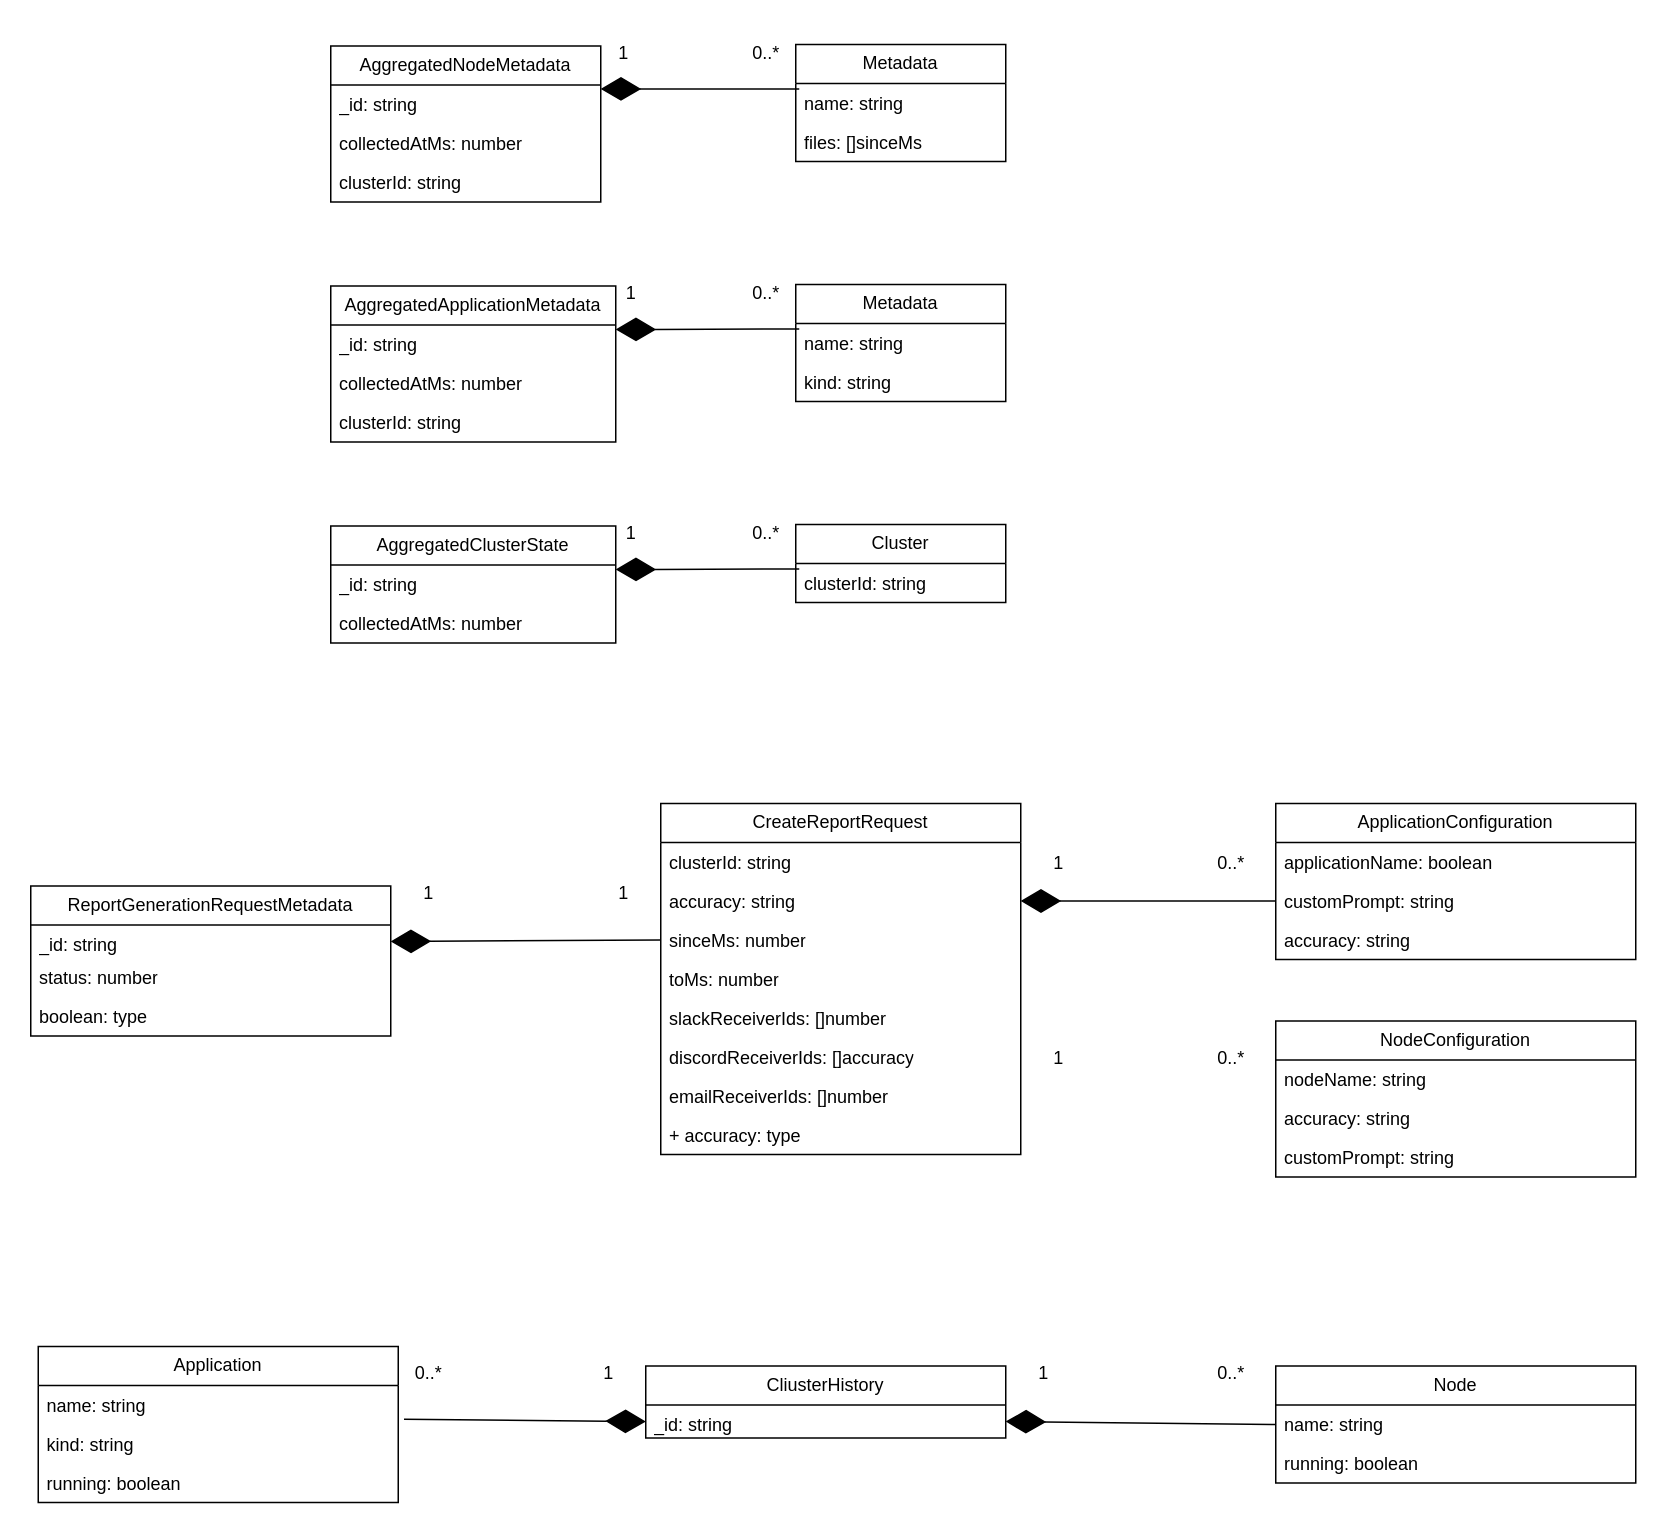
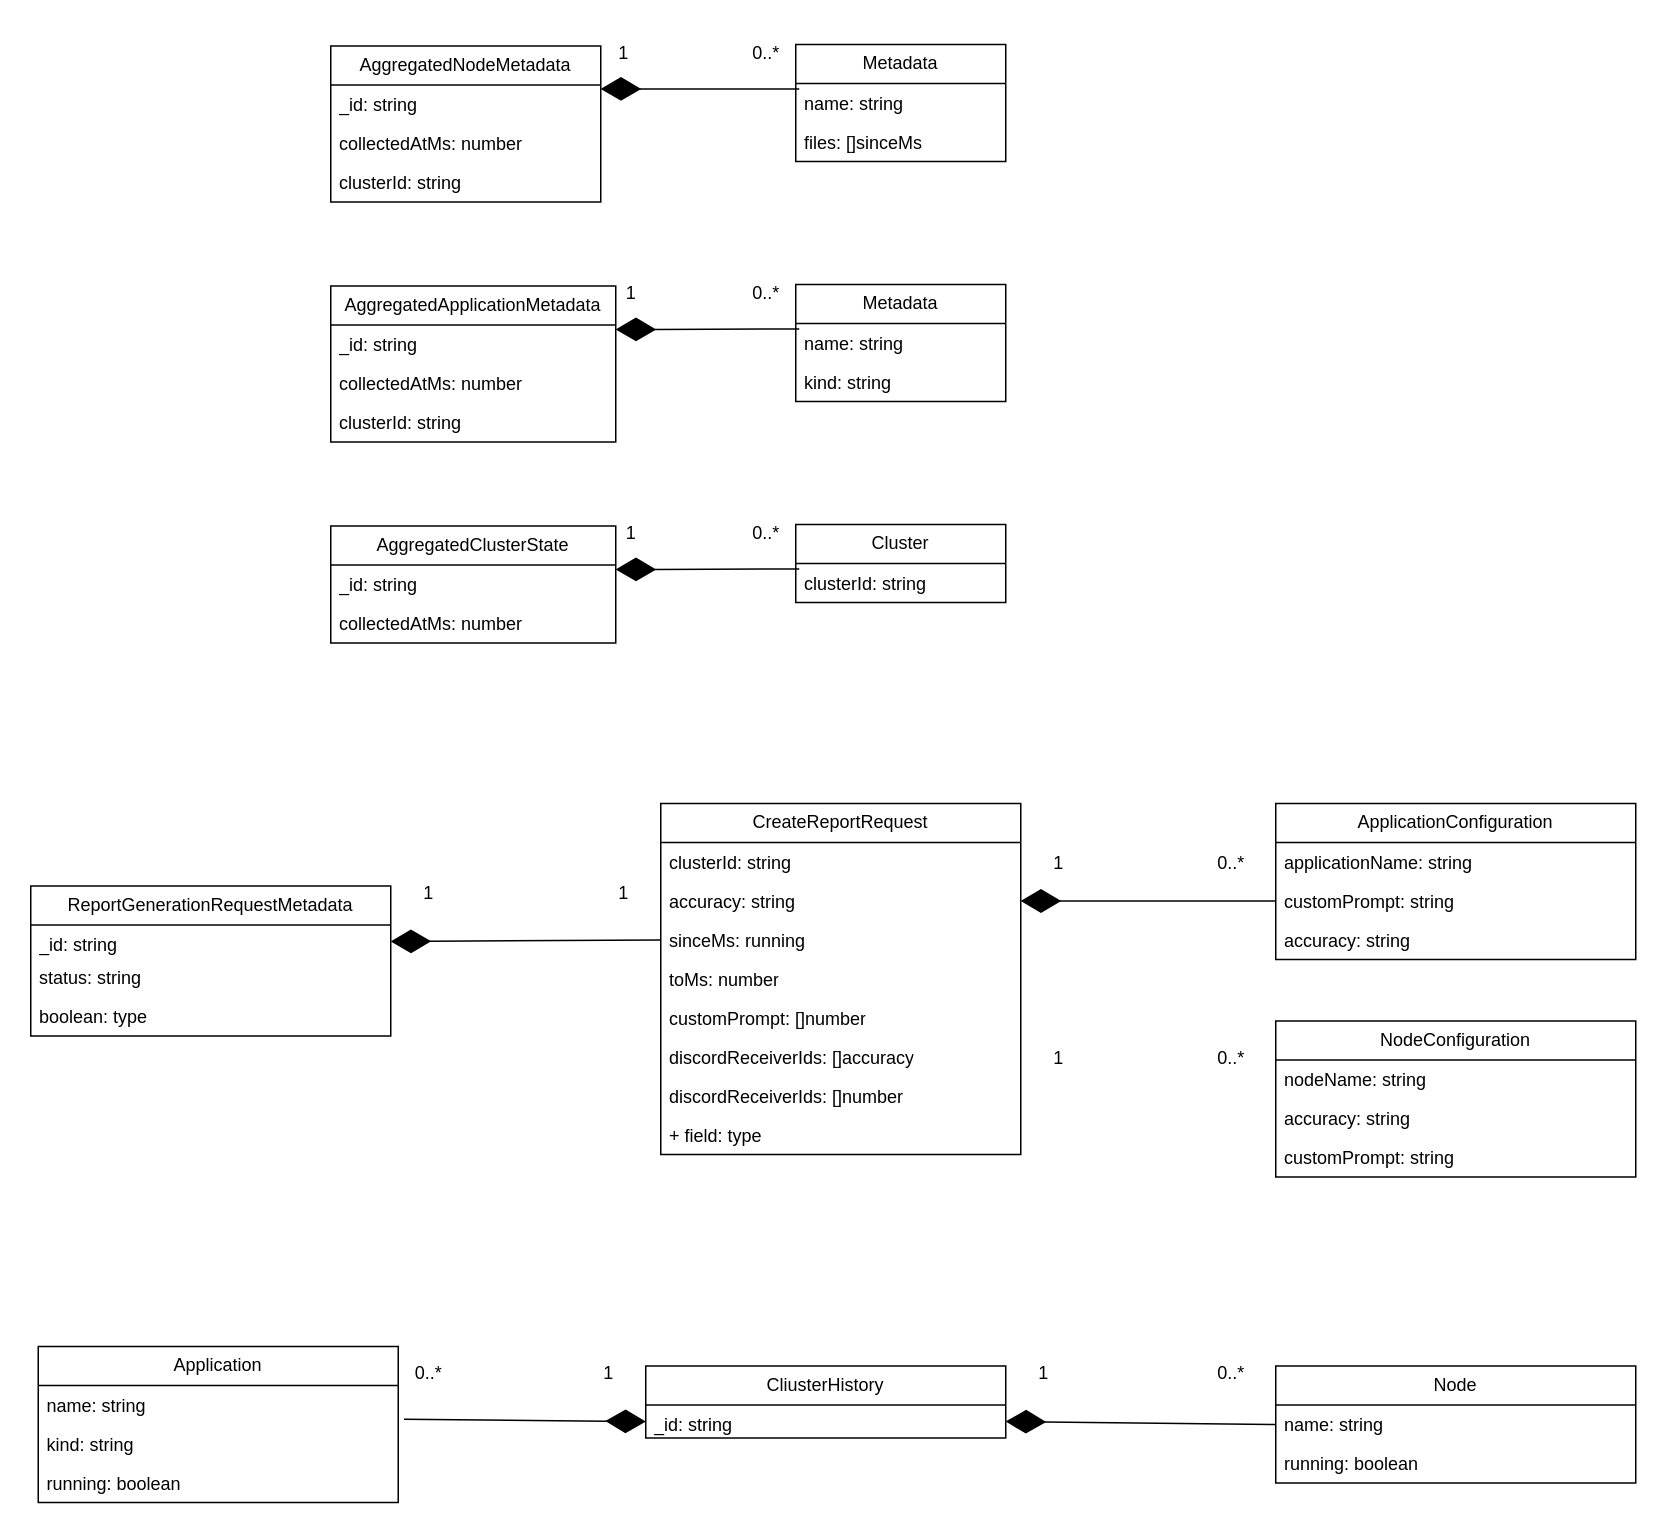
(1392, 864) -> (1387, 864)
(738, 942) -> (741, 942)
(106, 979) -> (103, 979)
(791, 1020) -> (776, 1020)
(789, 1098) -> (802, 1098)
(743, 1137) -> (724, 1137)
